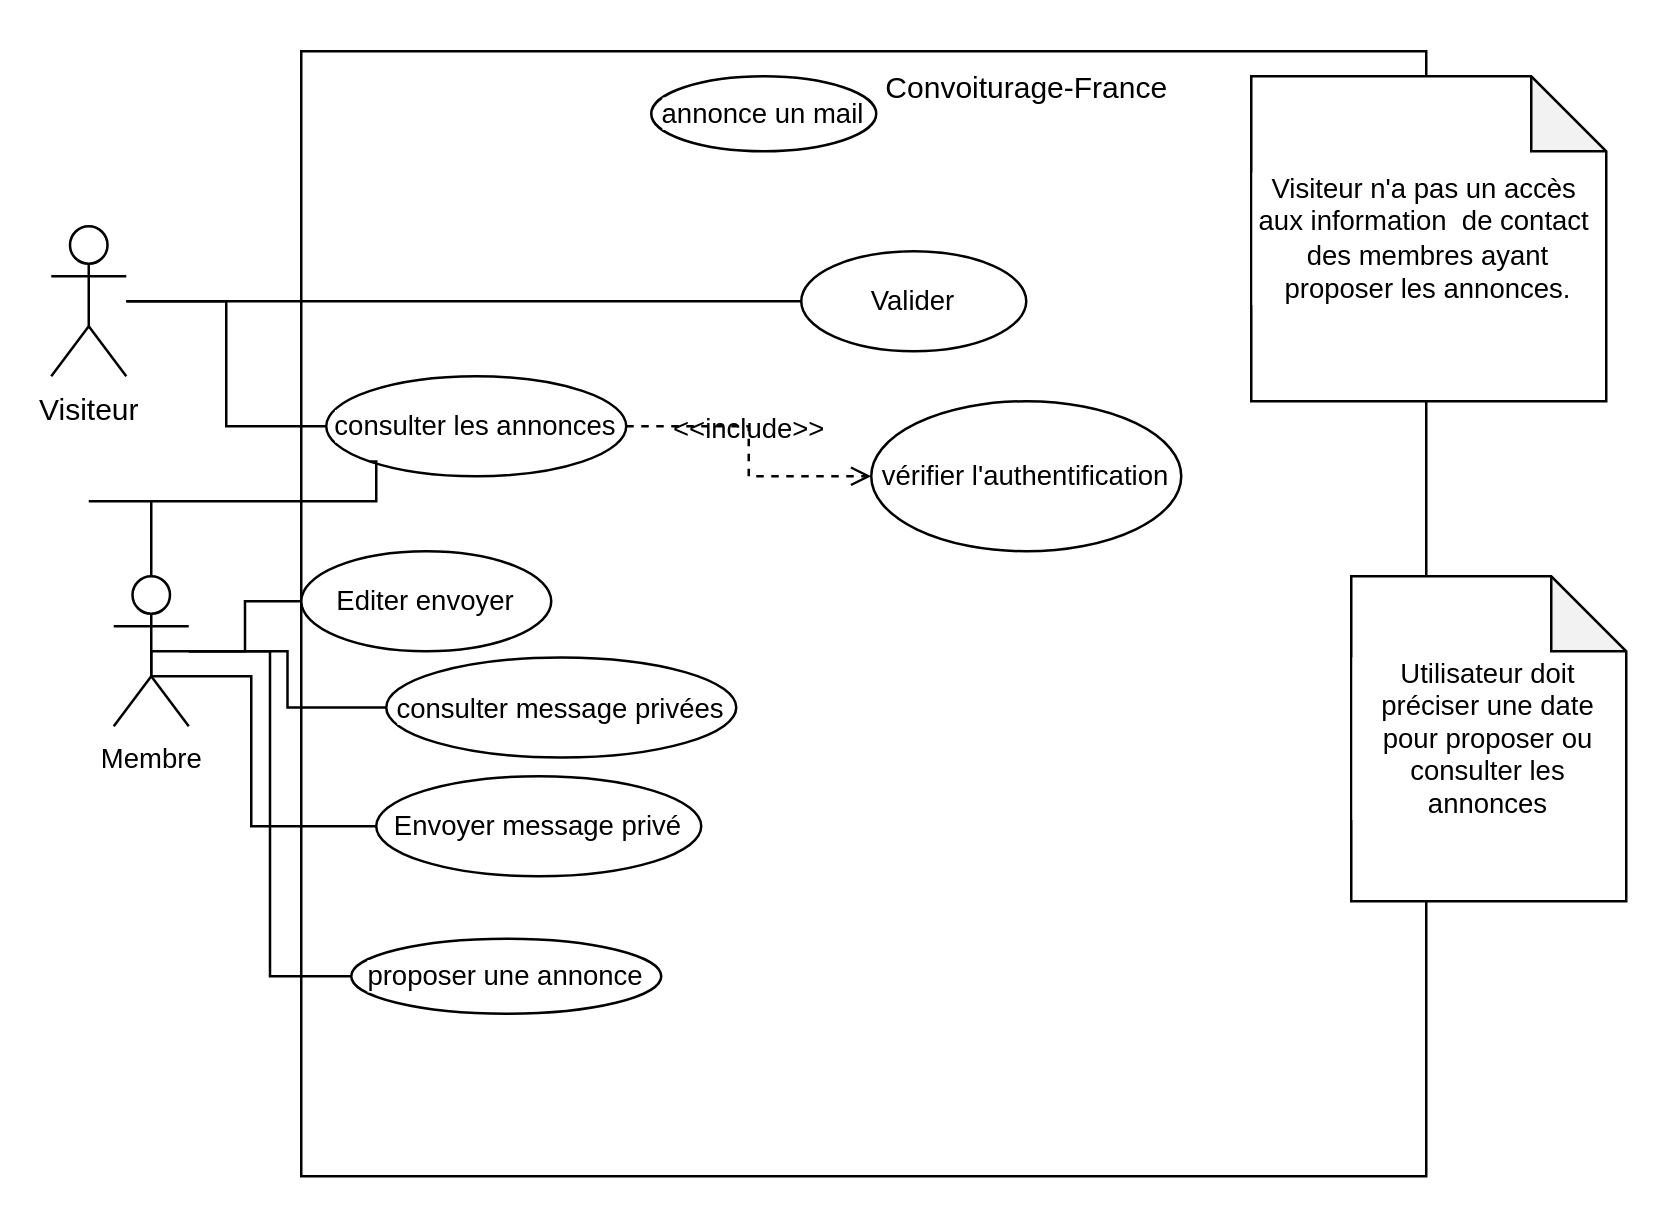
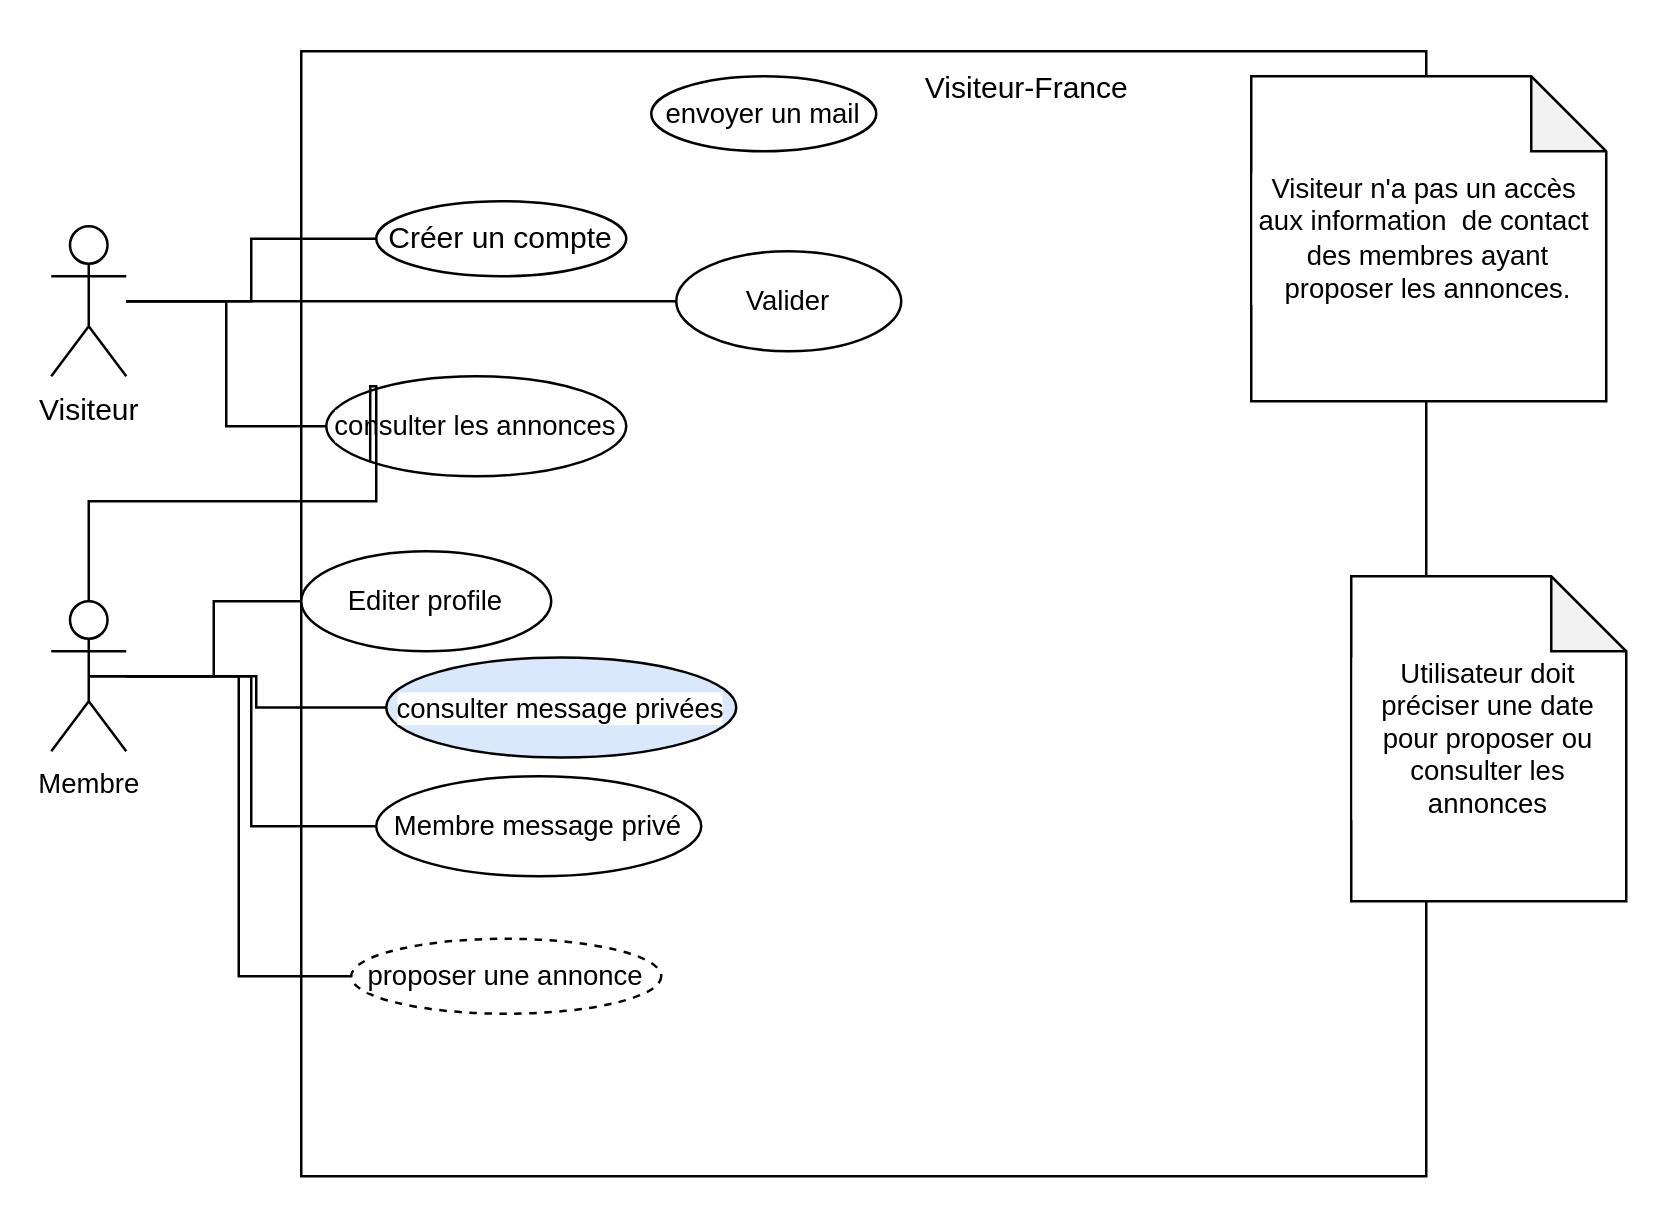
(1028, 89) -> (1028, 89)
(764, 114) -> (764, 114)
none -> (284, 239)
none -> (501, 239)
(914, 301) -> (789, 301)
(749, 447) -> none
(1026, 476) -> none
(426, 601) -> (426, 601)
(151, 651) -> (89, 676)
(561, 708) -> (561, 708)
(539, 826) -> (539, 826)
(506, 976) -> (506, 976)
